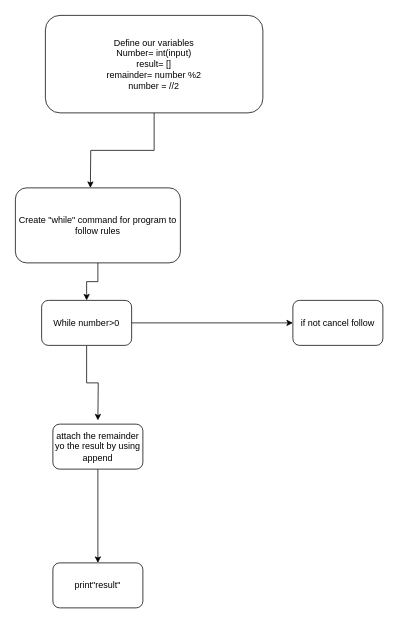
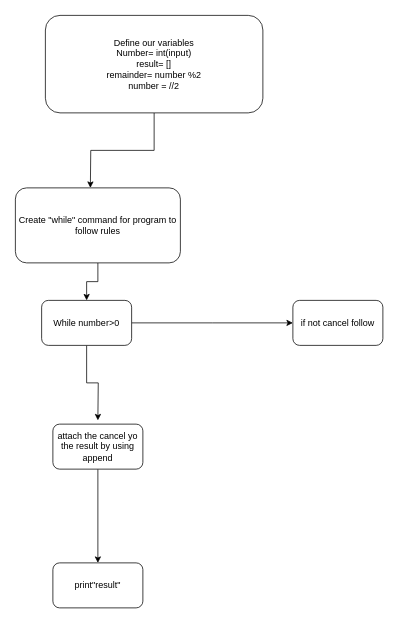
(98, 447) -> (98, 447)
